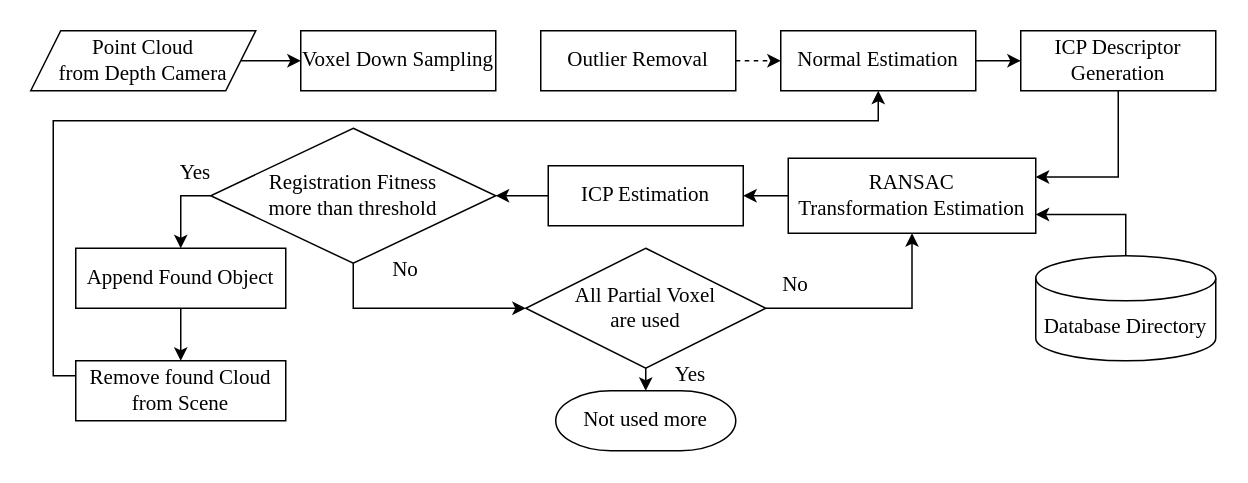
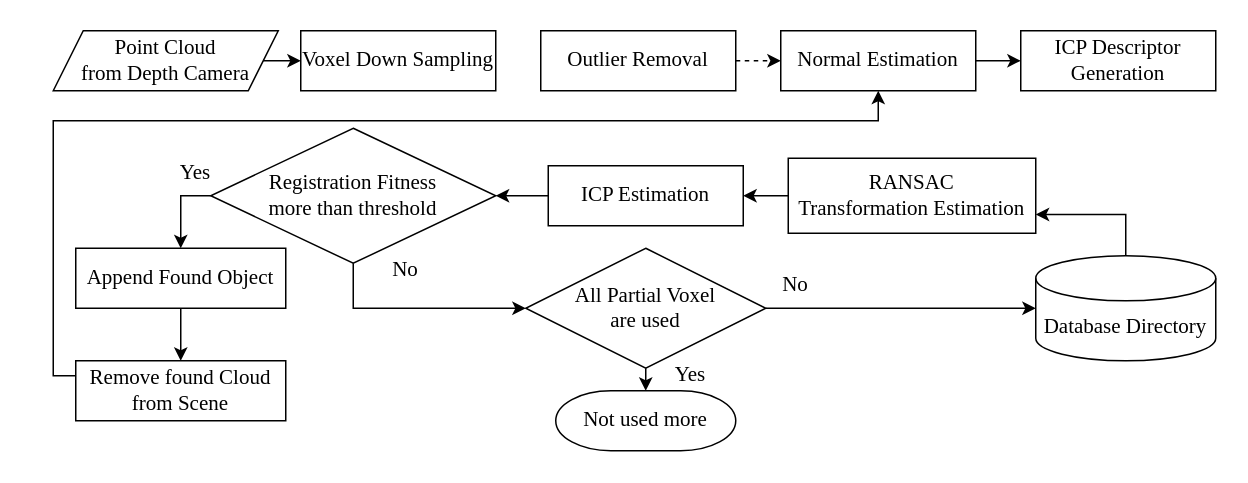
(143, 61) -> (166, 61)
(1118, 170) -> none
(912, 277) -> (967, 308)
